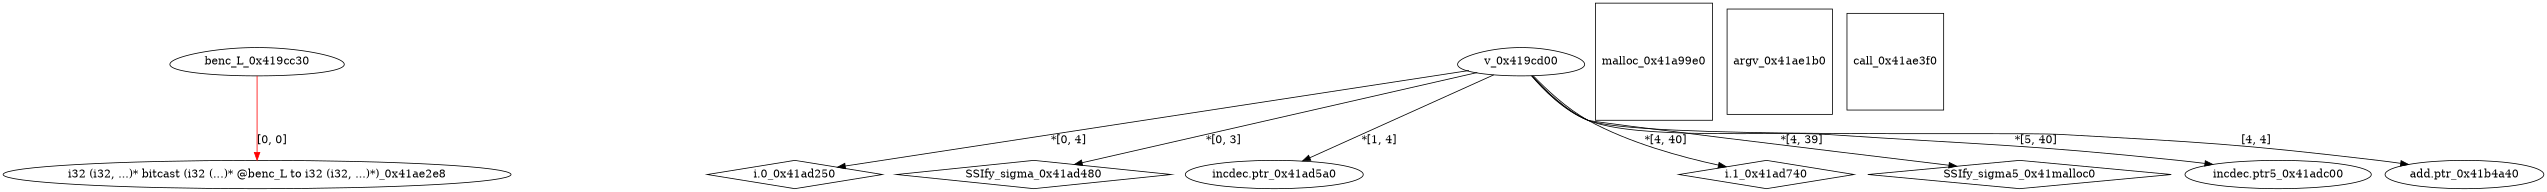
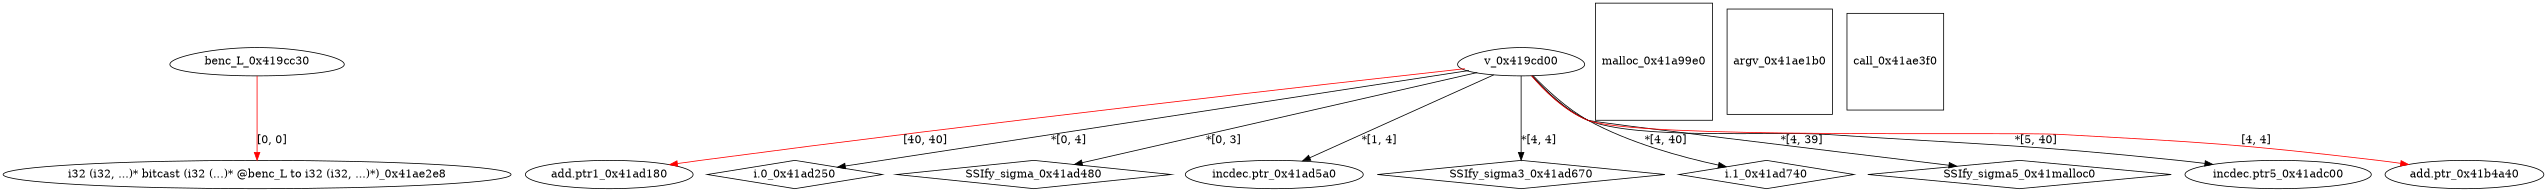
(1958, 134) -> (1958, 134)
none -> (609, 175)
none -> (1521, 175)
